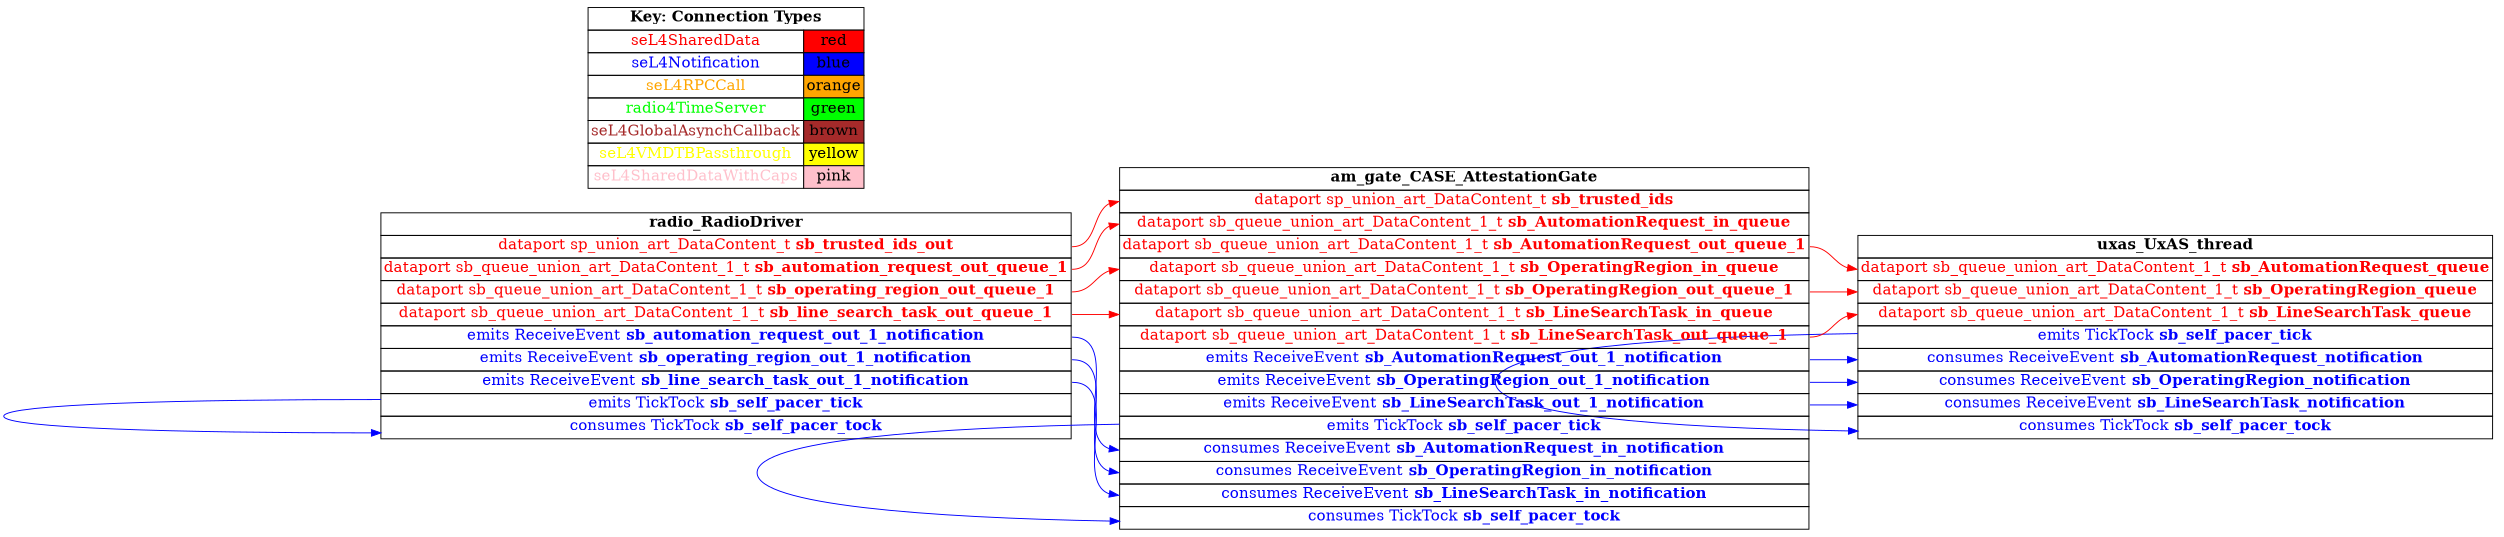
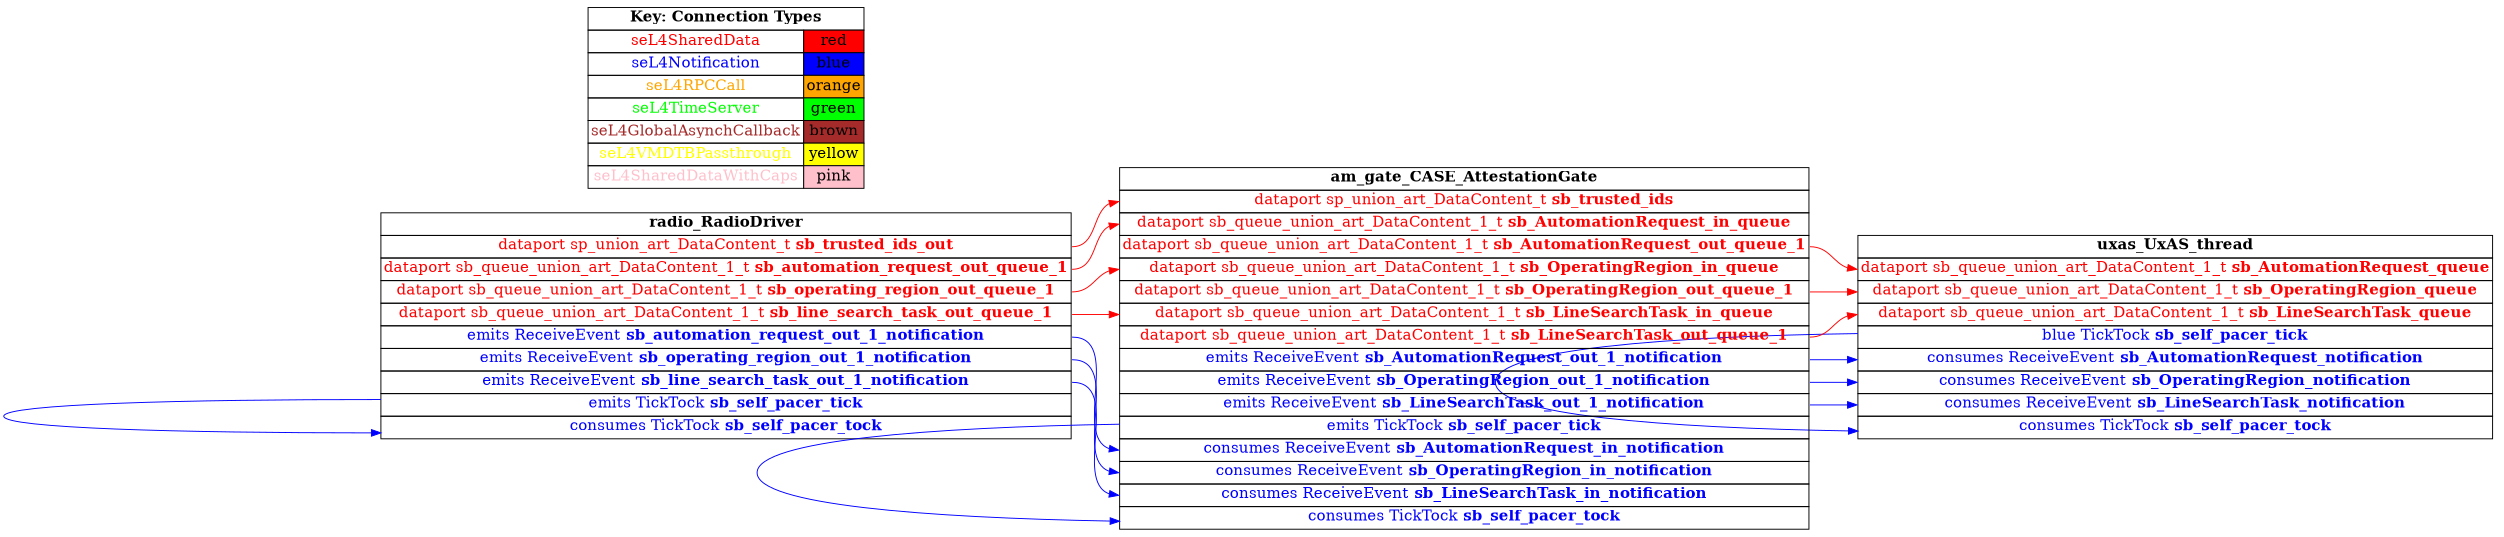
(696, 108) -> (696, 108)
(2099, 335) -> (2099, 335)
